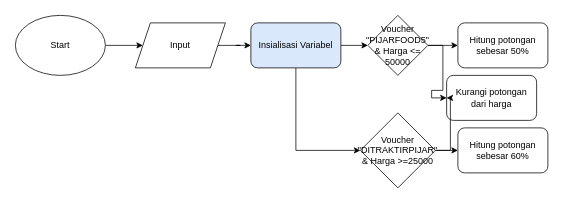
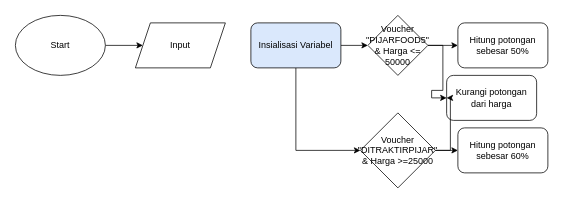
(236, 45) -> none
